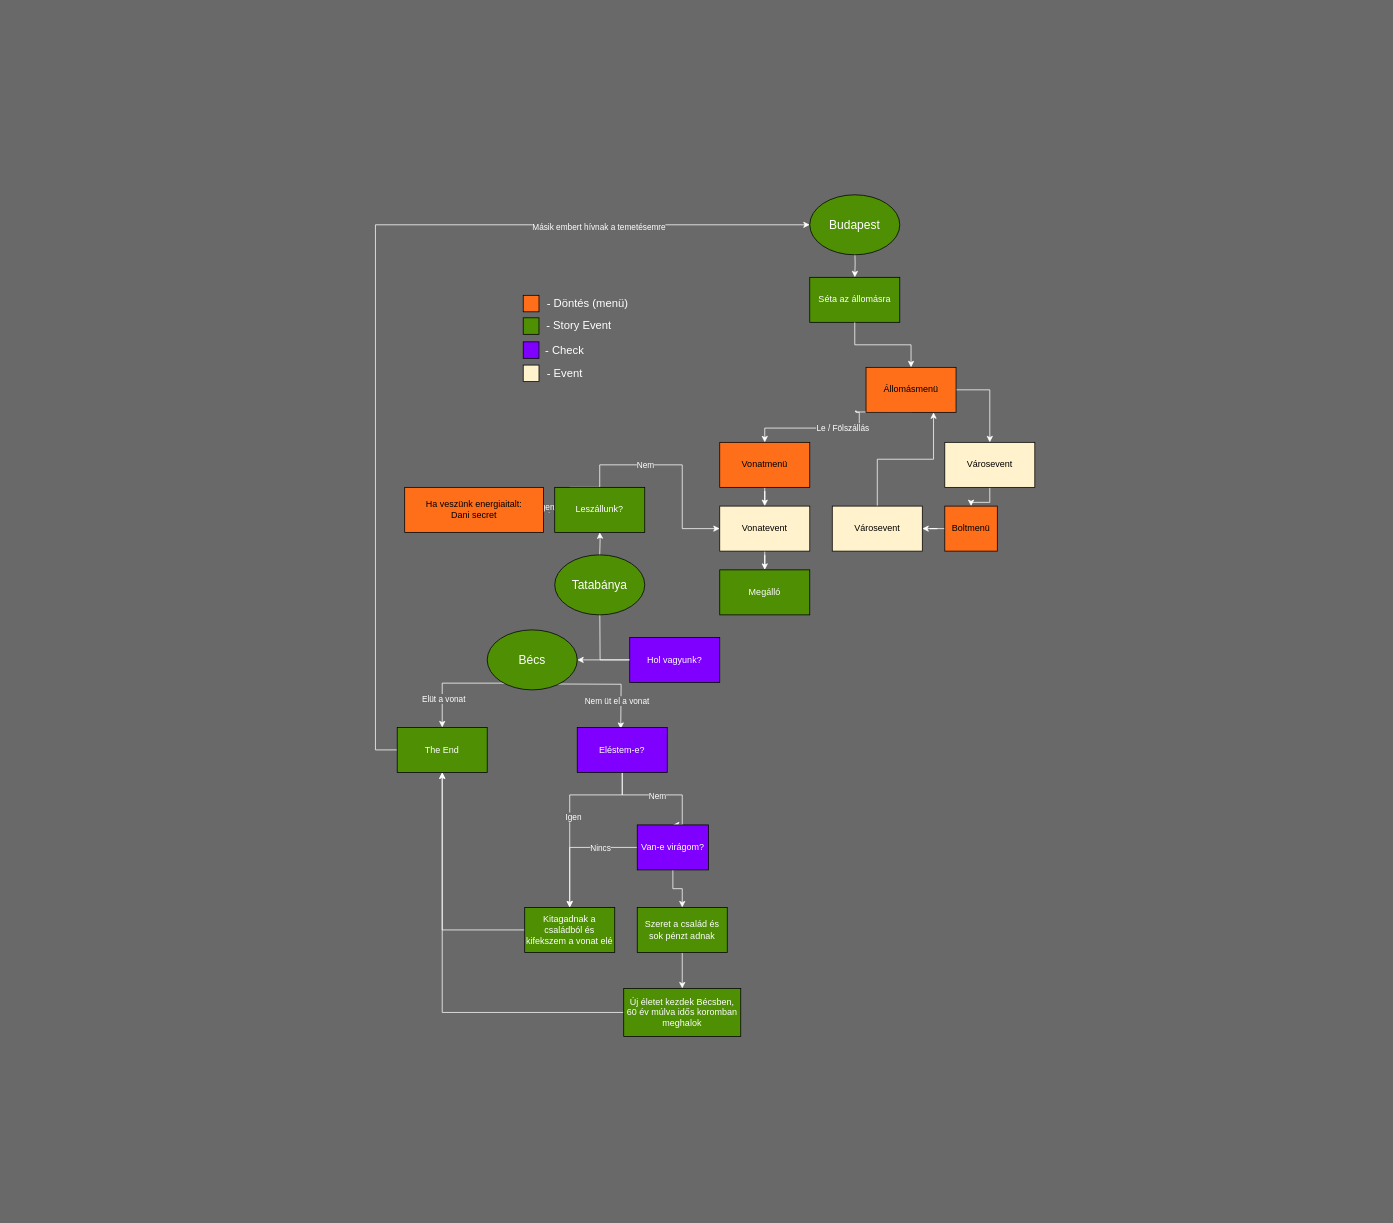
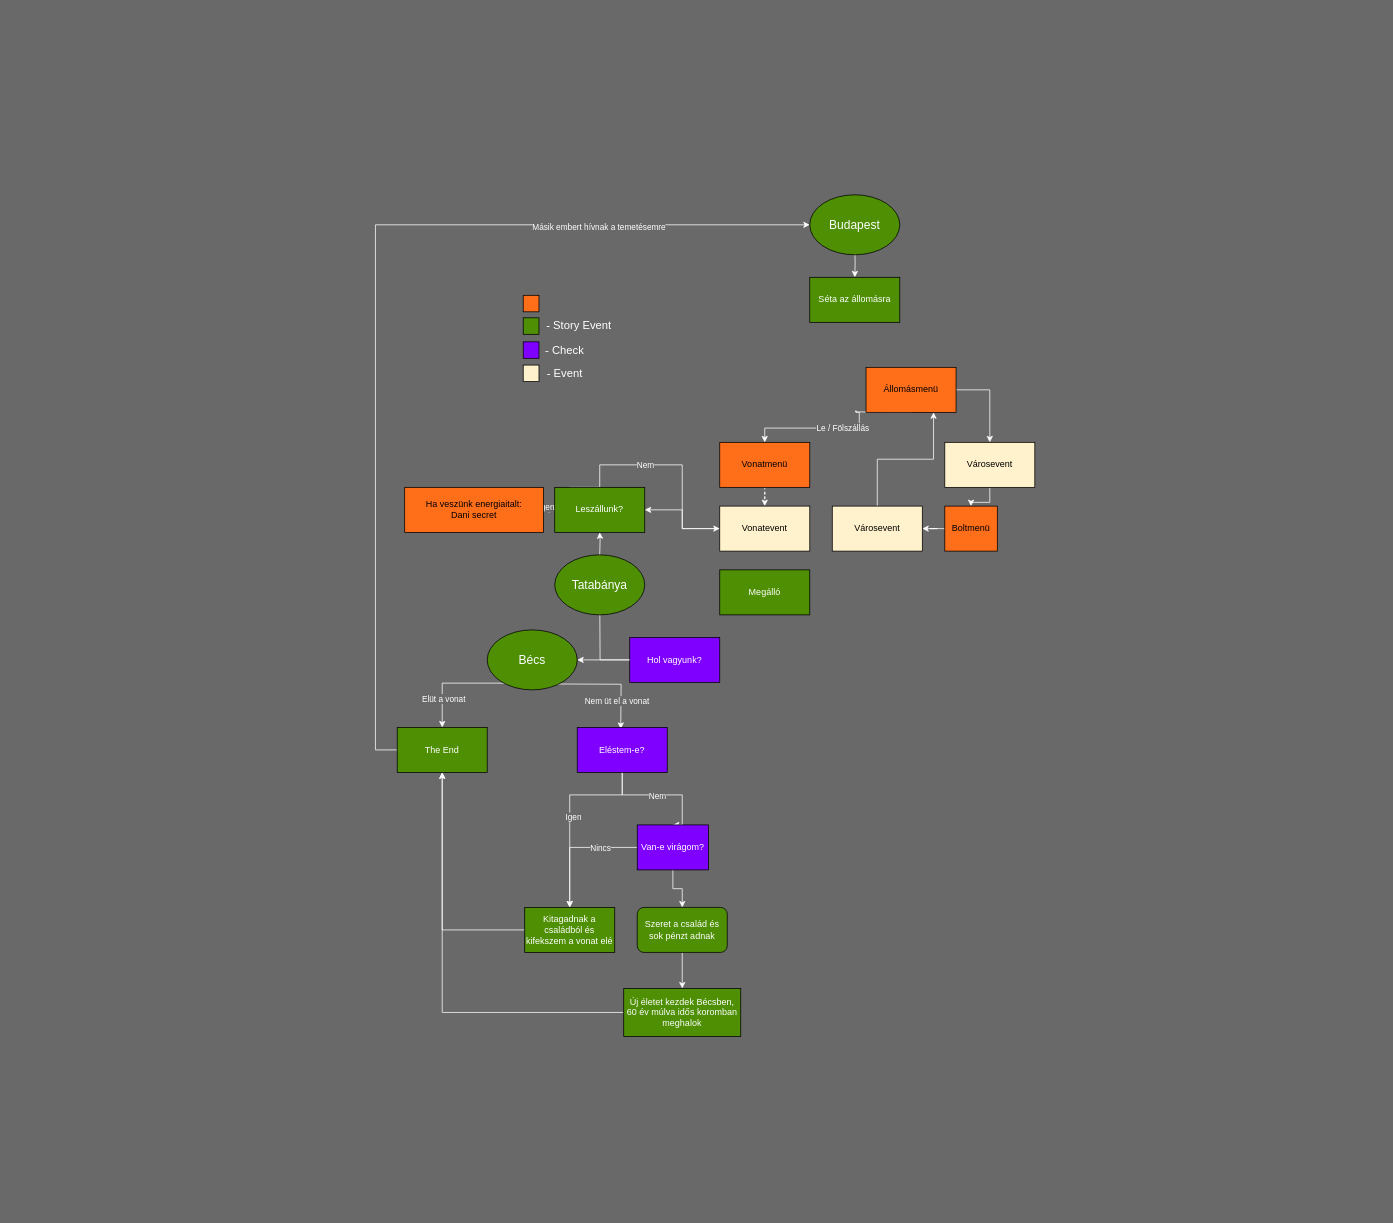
(588, 302) -> none
(872, 345) -> none
(765, 499) -> (765, 499)
(765, 563) -> (651, 510)
(682, 930) -> (682, 930)
